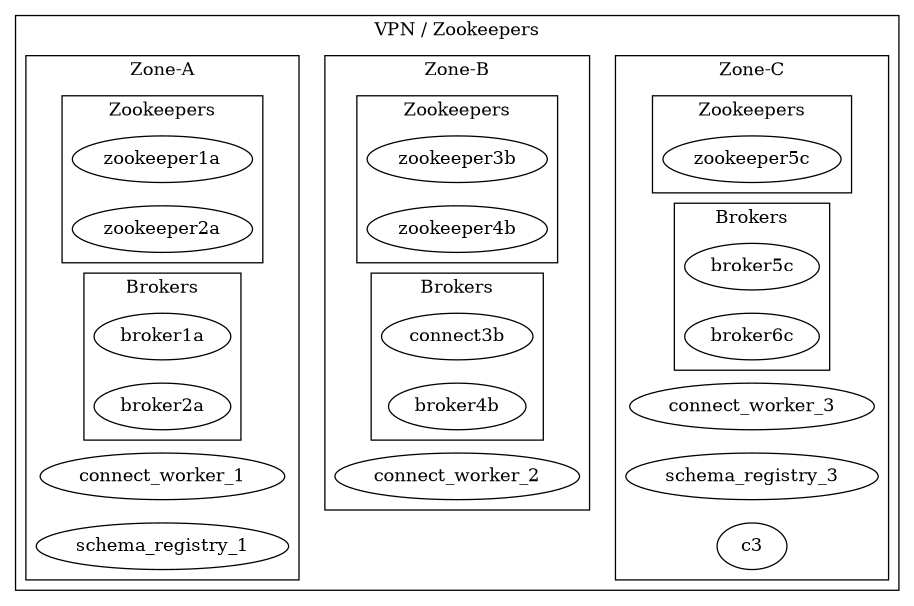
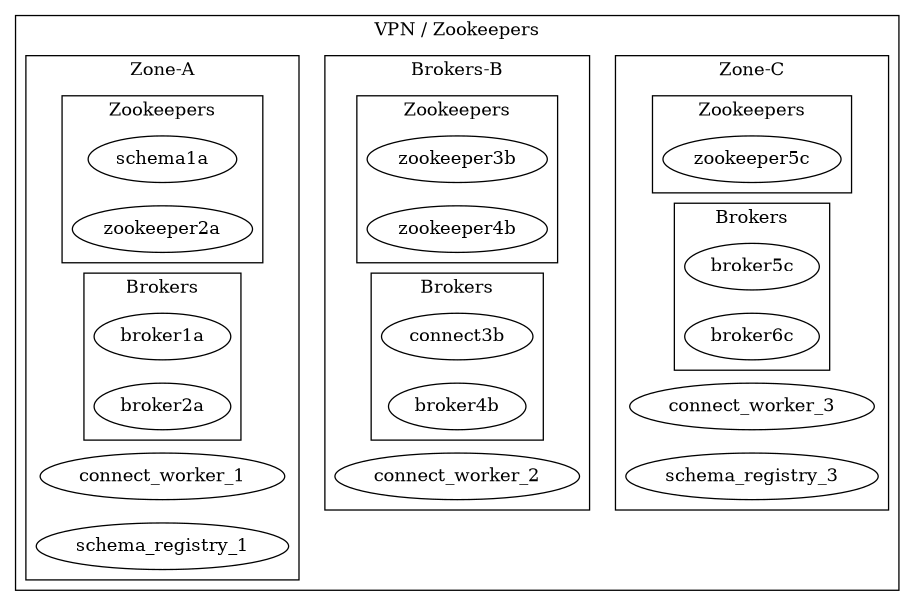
(457, 71) -> (457, 71)
(162, 159) -> (162, 159)
(752, 546) -> none
